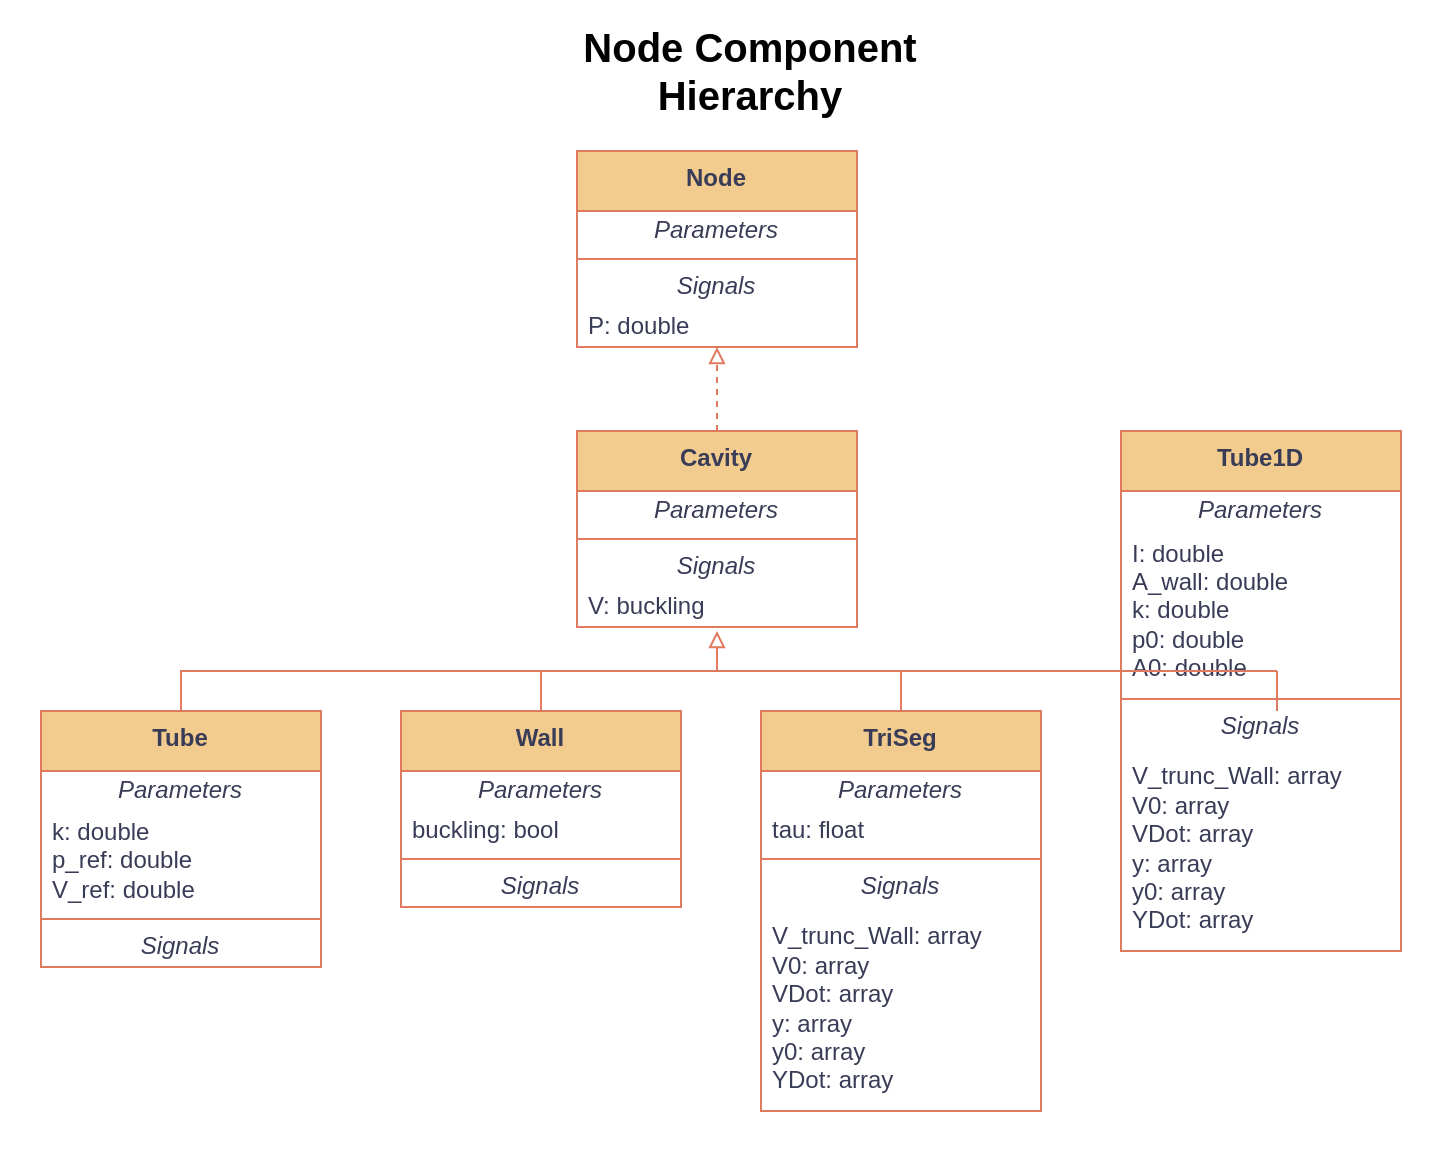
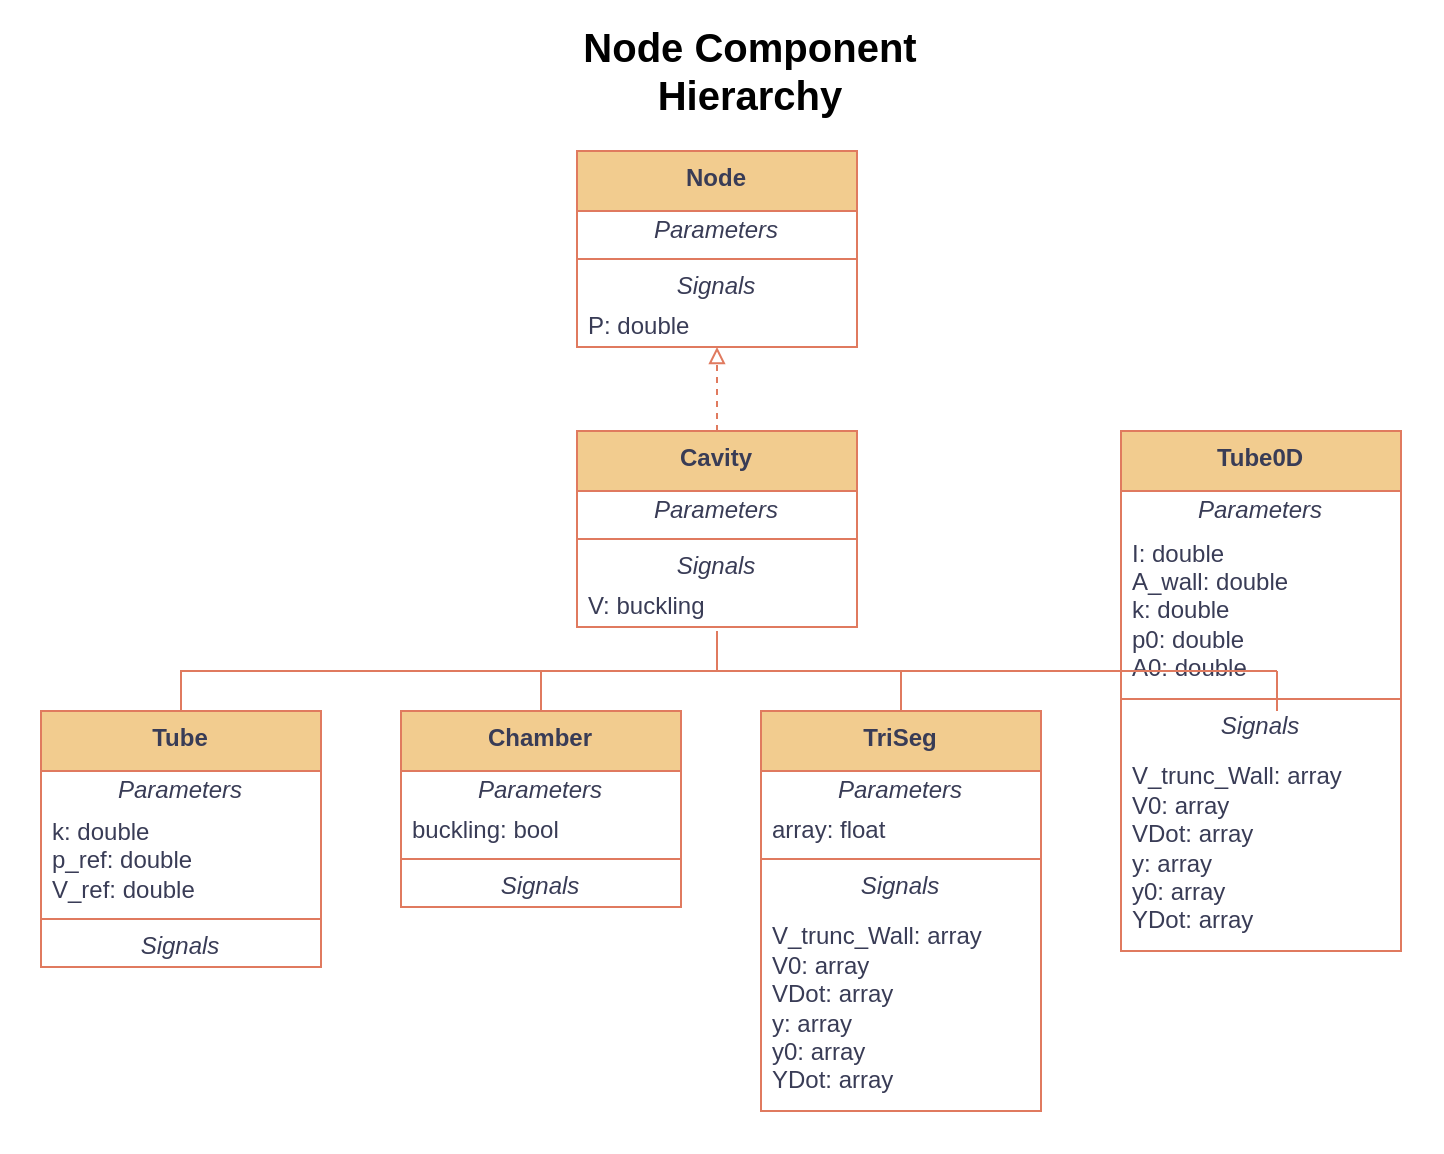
(1261, 459) -> (1261, 459)
(717, 648) -> (717, 640)
(541, 739) -> (541, 739)
(831, 831) -> (844, 831)
